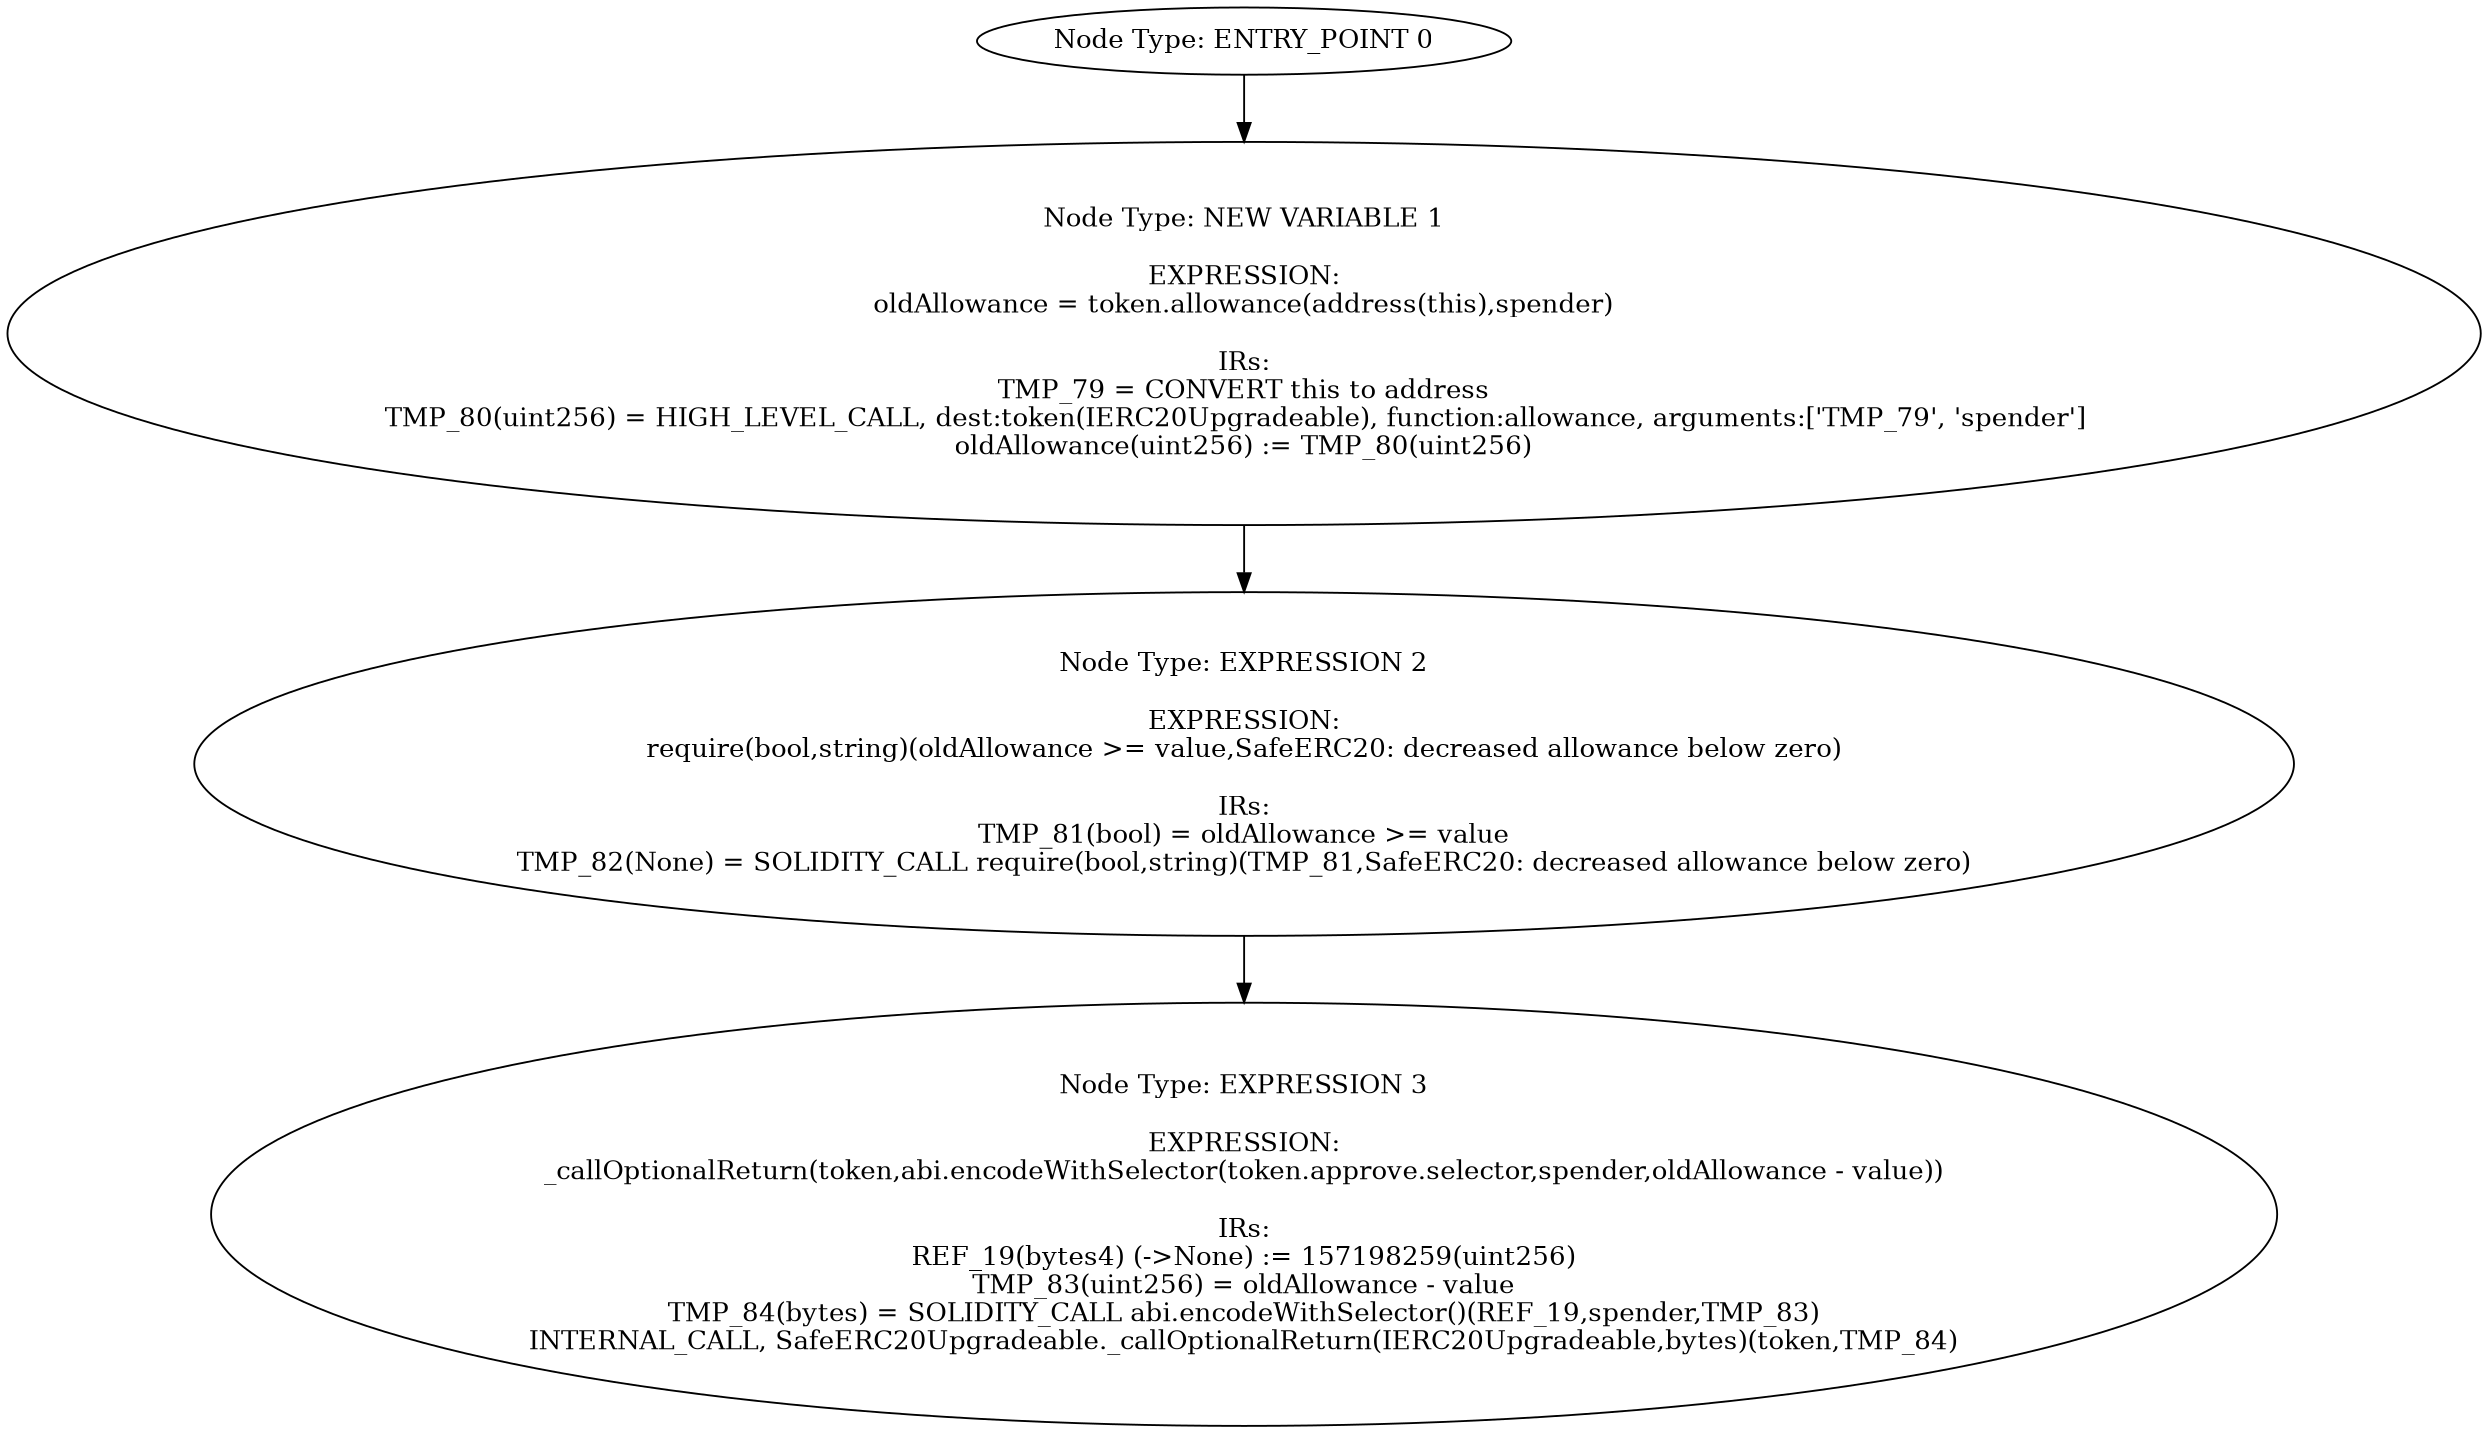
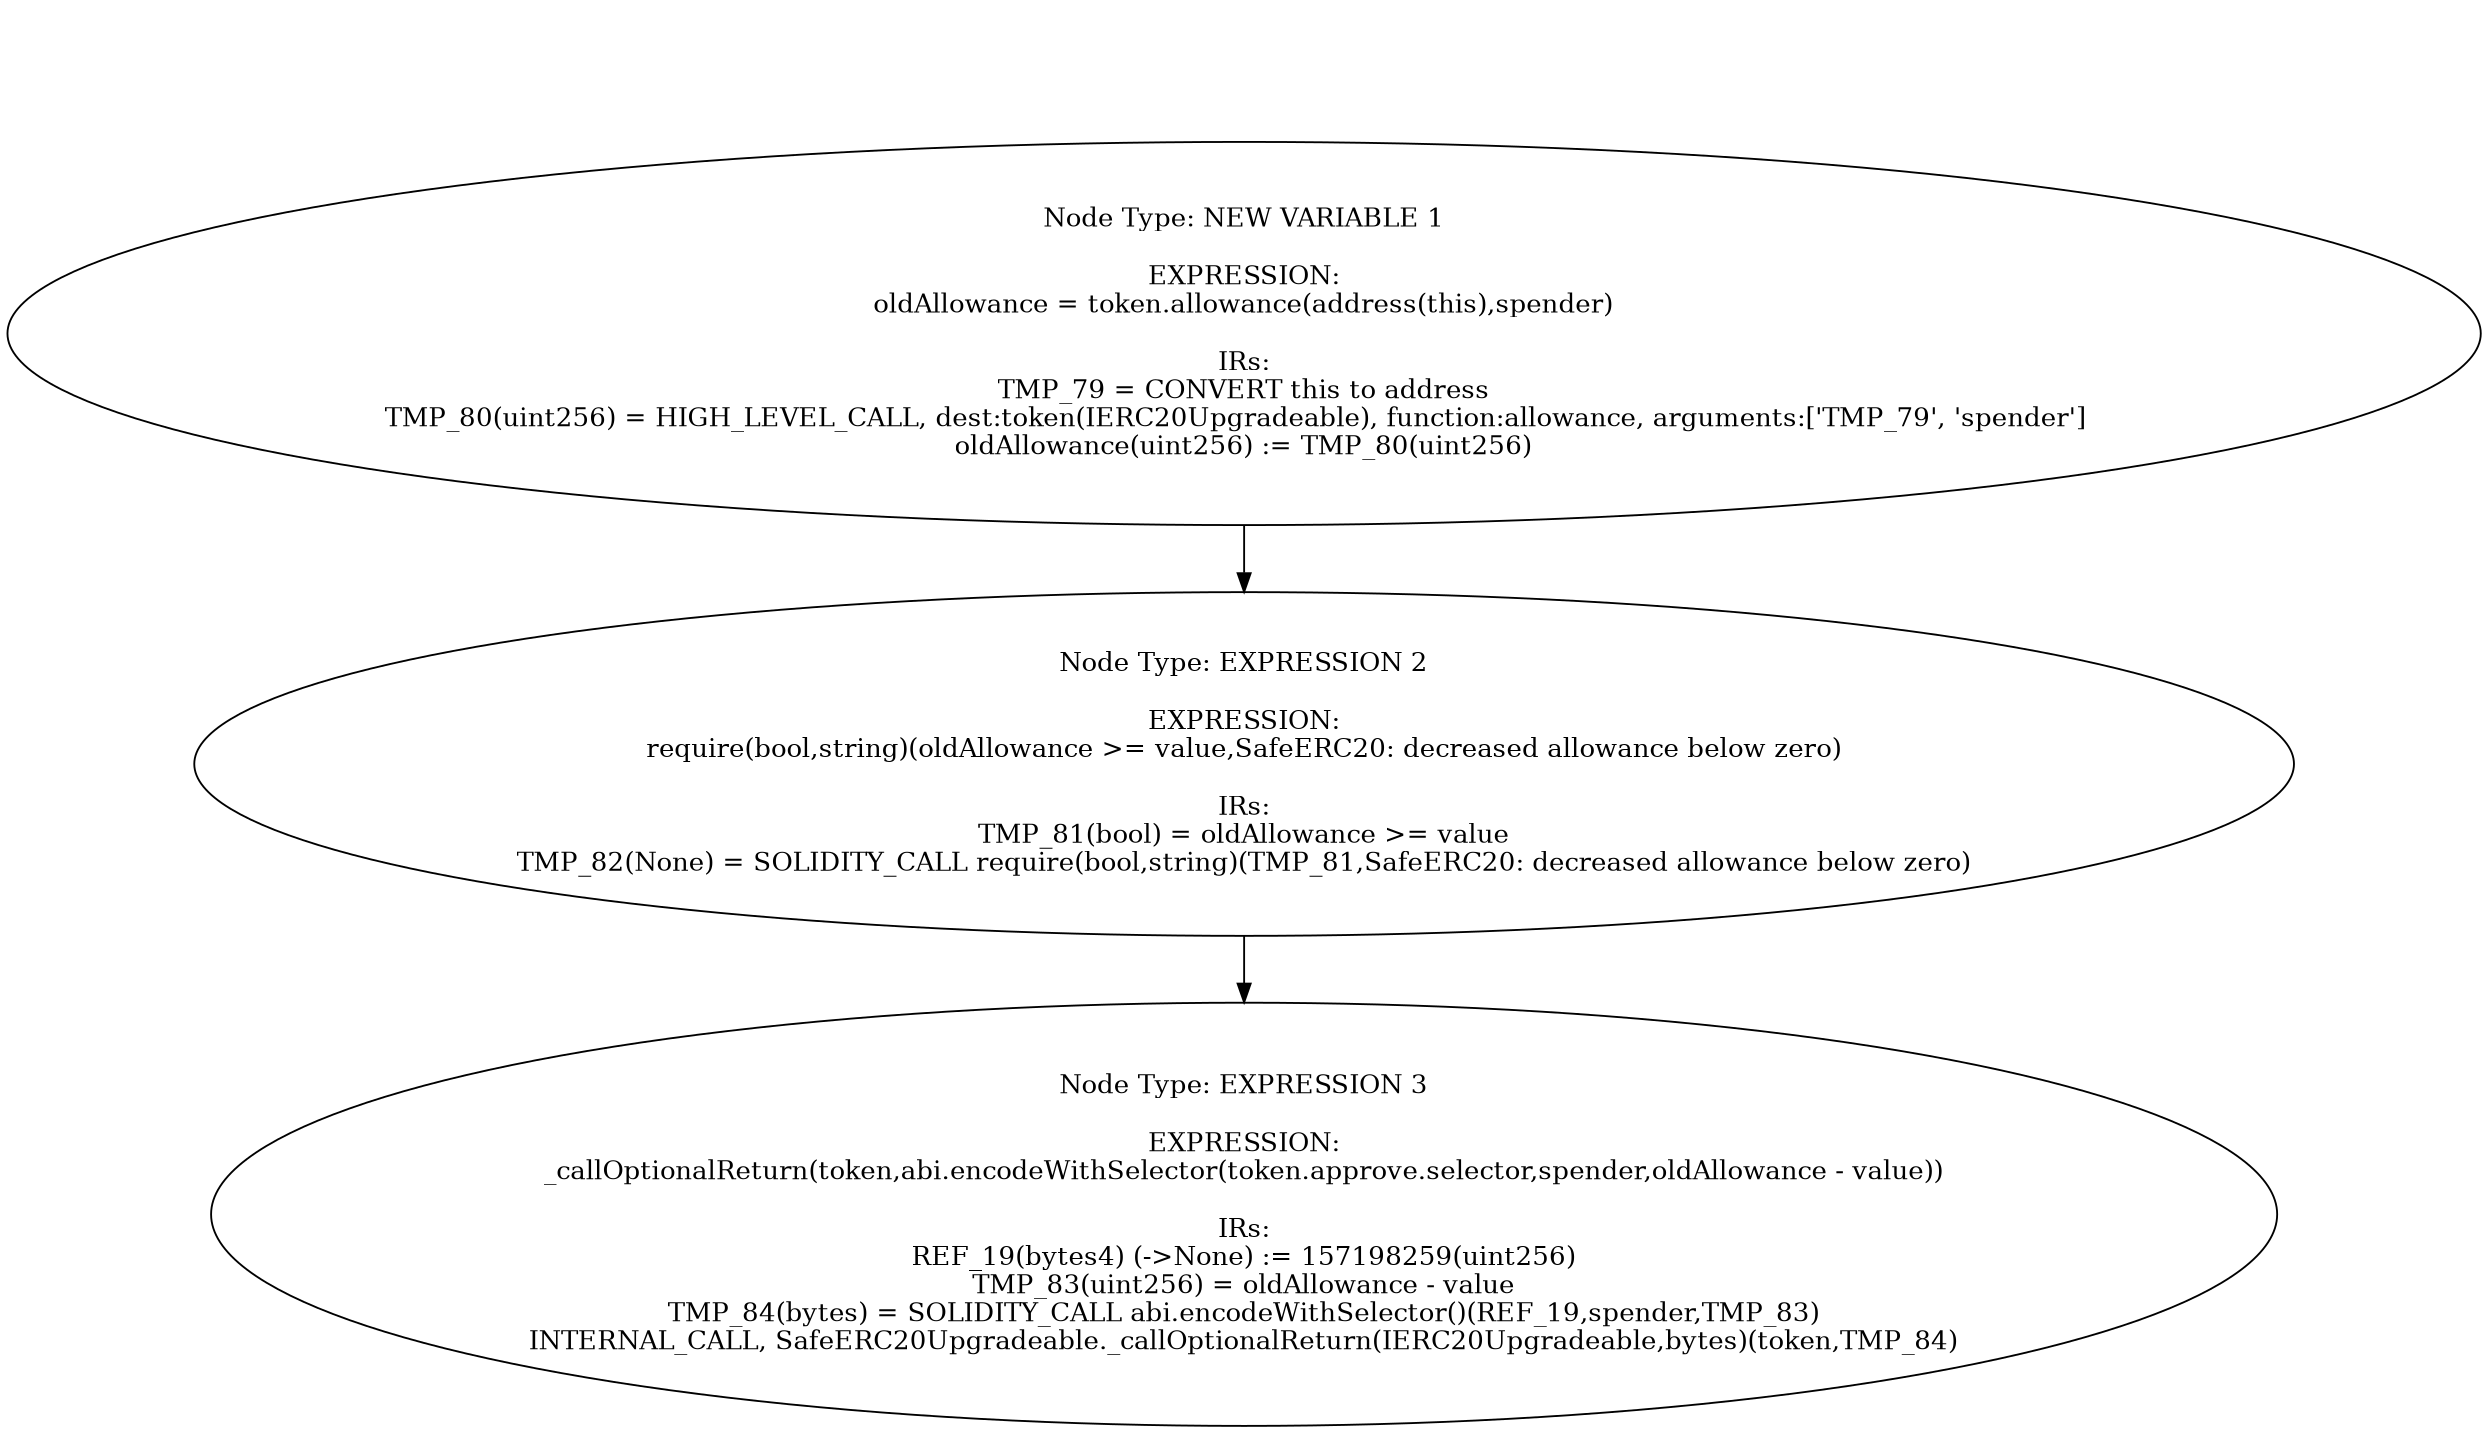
(1244, 41) -> none
